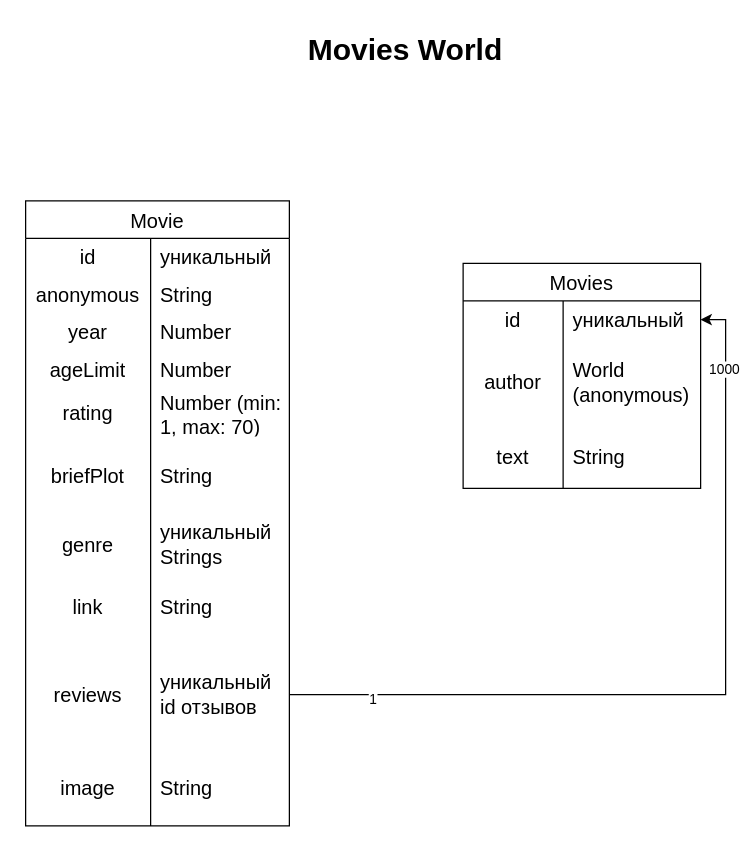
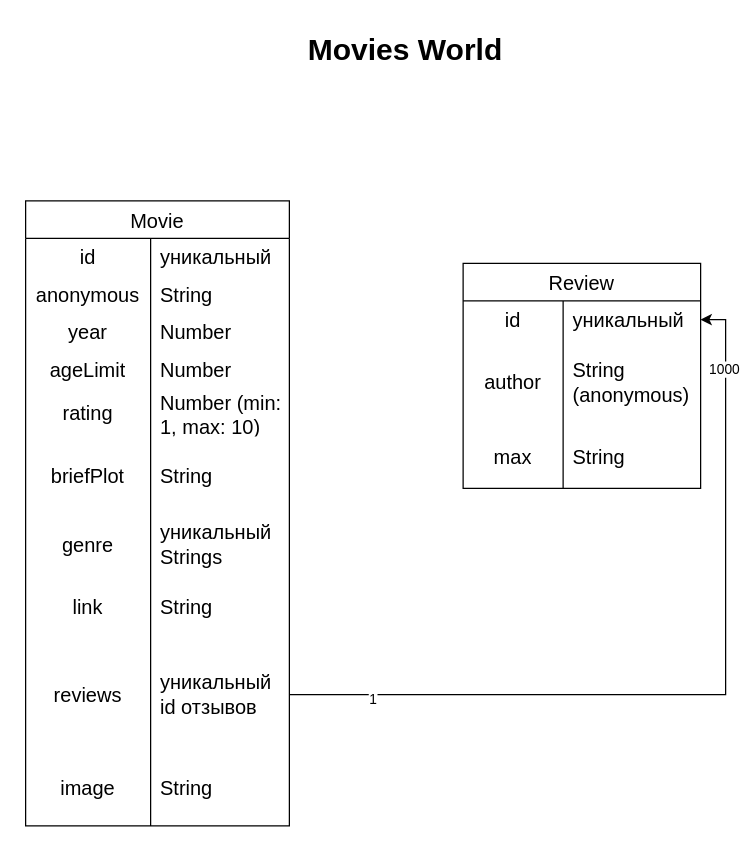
(581, 283) -> (581, 283)
(637, 382) -> (637, 382)
(225, 413) -> (225, 413)
(513, 457) -> (513, 457)
